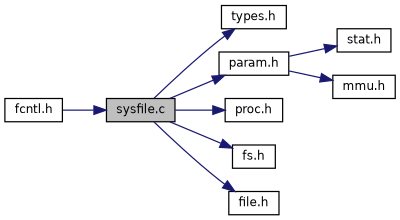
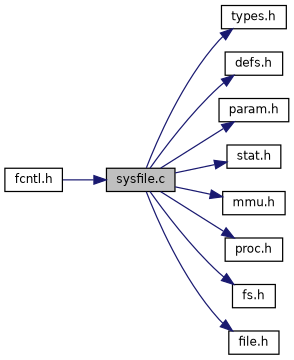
(307, 52) -> (195, 169)
none -> (254, 64)
(305, 74) -> (193, 191)
